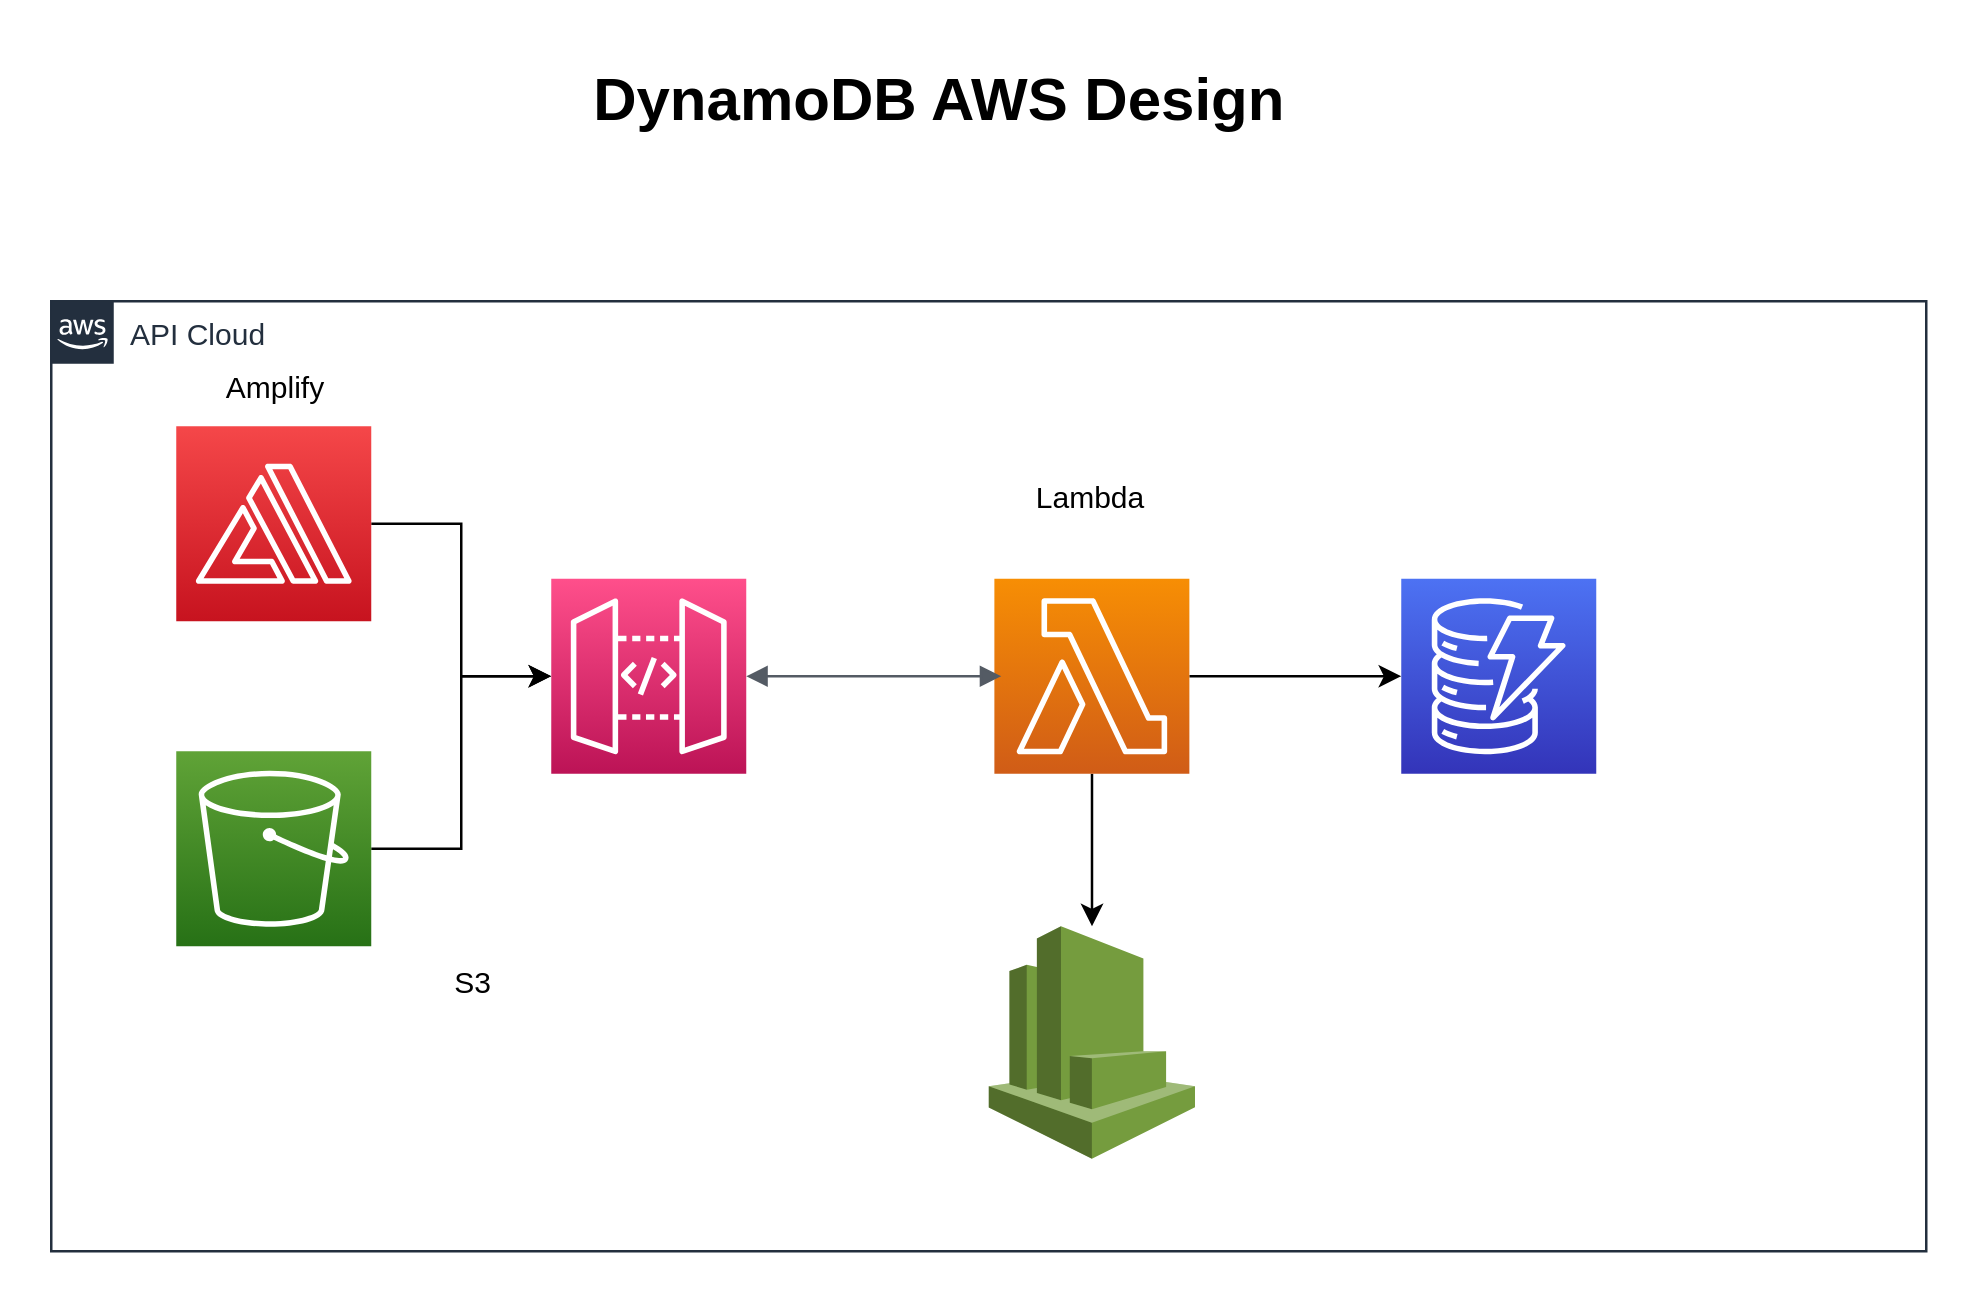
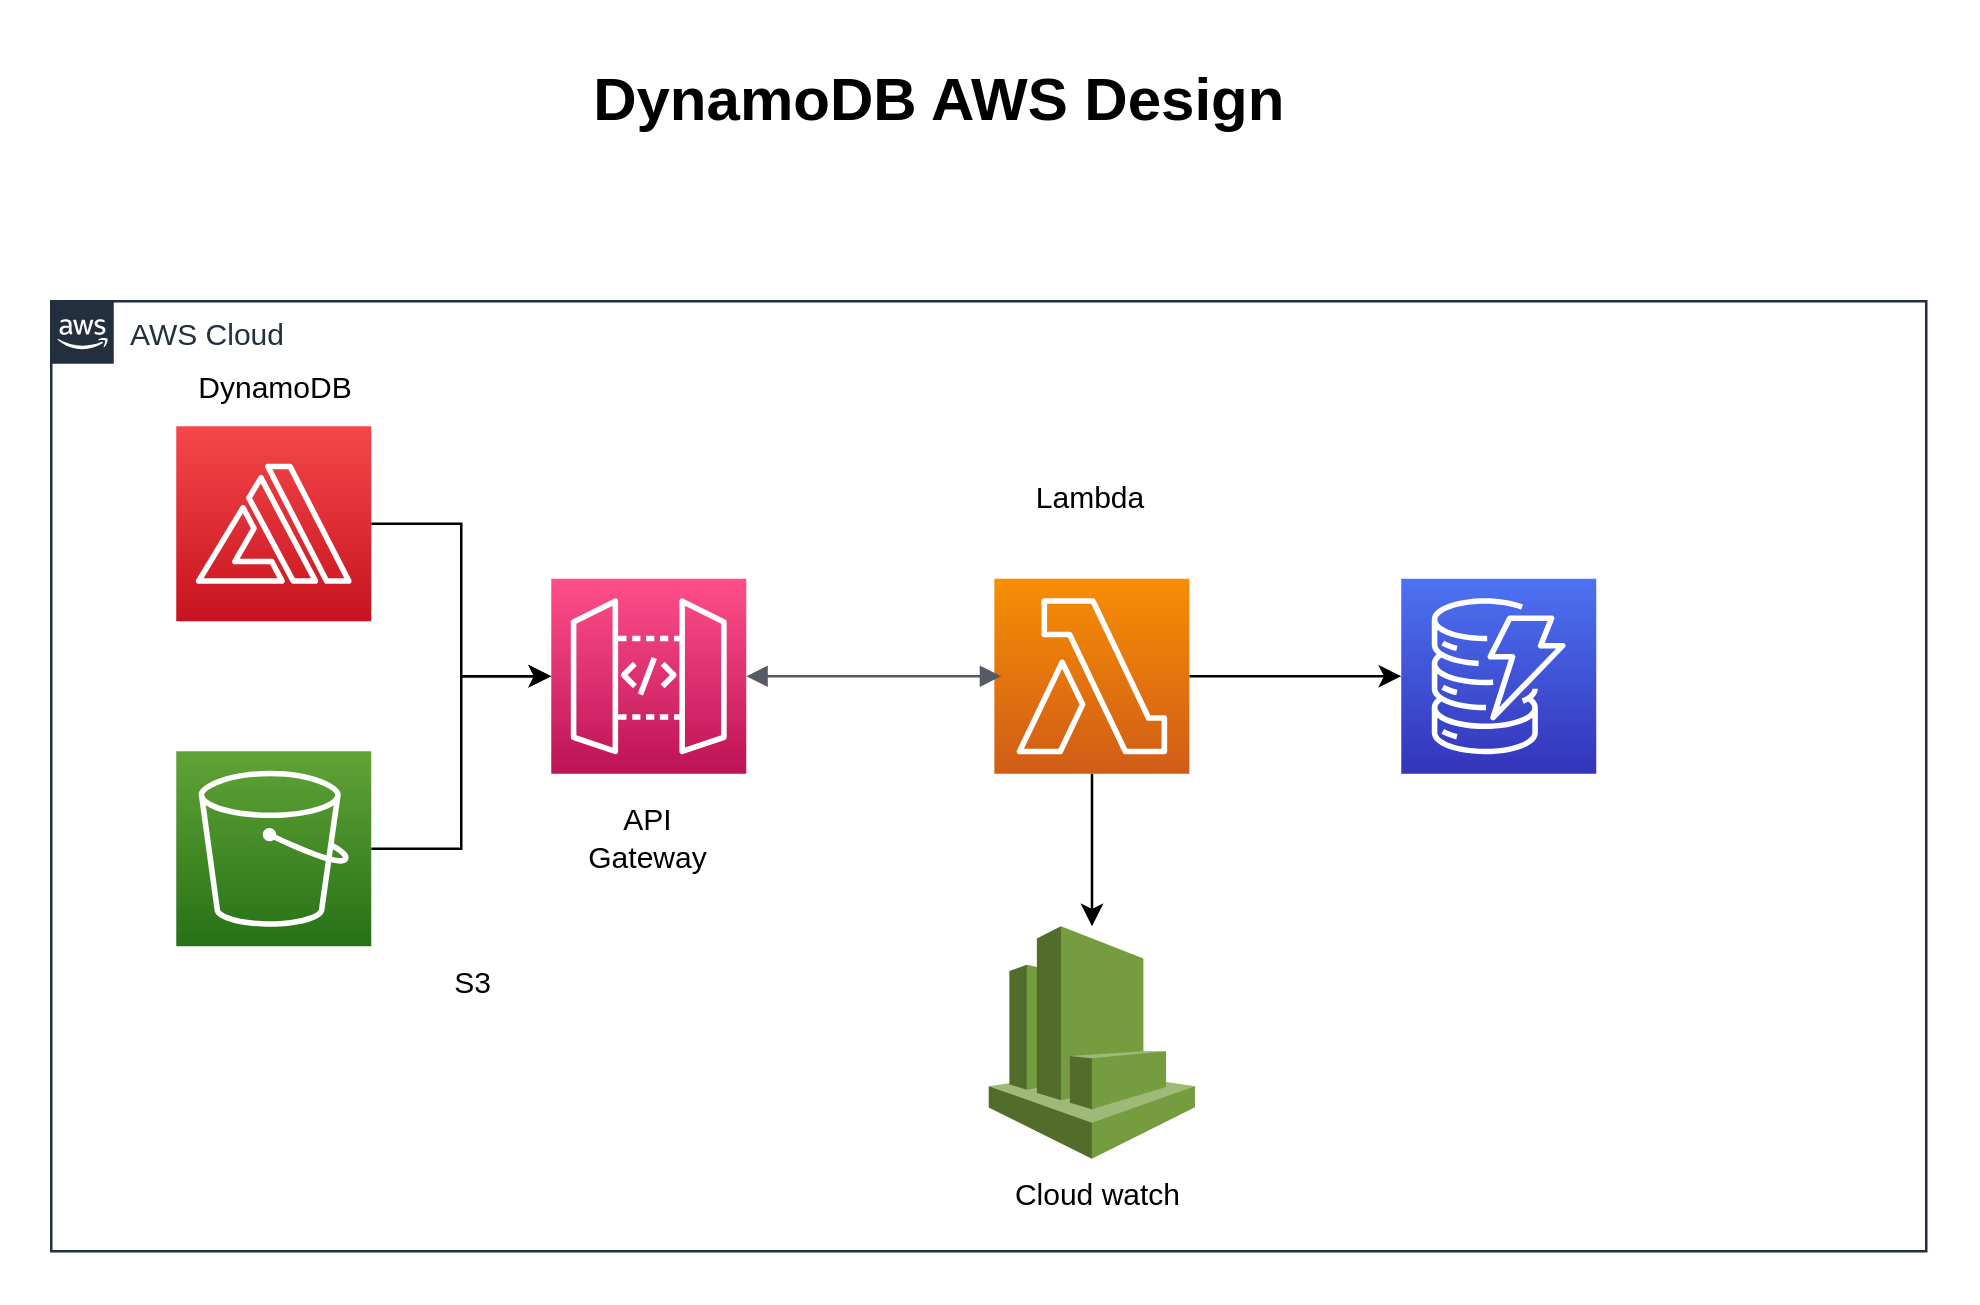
(199, 337) -> (199, 337)
(276, 389) -> (276, 389)
none -> (649, 839)
none -> (1099, 1196)
